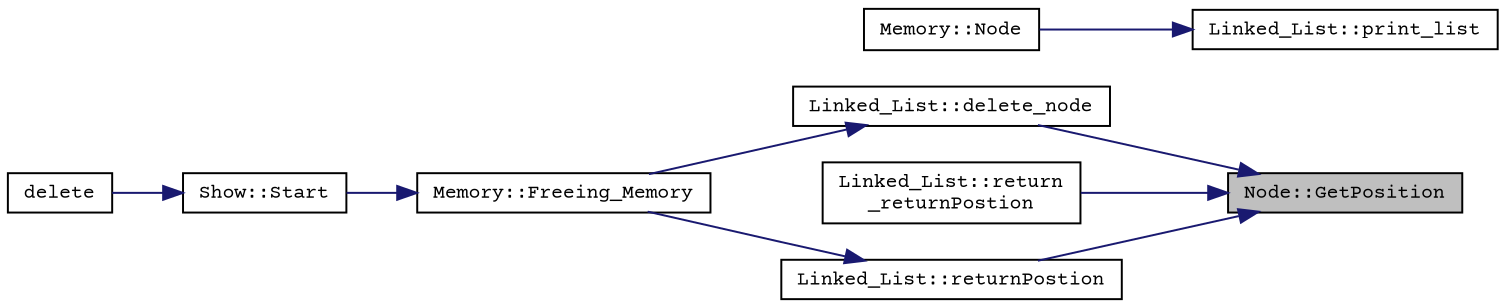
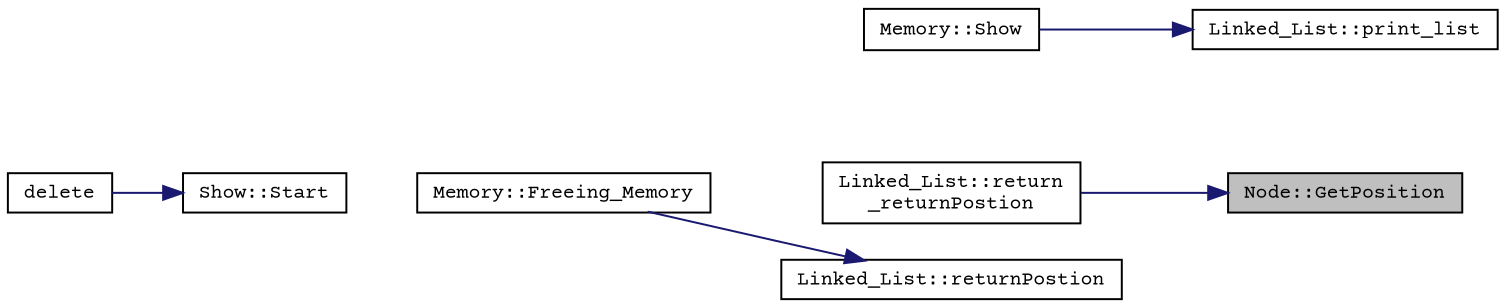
(952, 30) -> (952, 30)
(952, 106) -> none
(372, 193) -> none
(1138, 238) -> none
